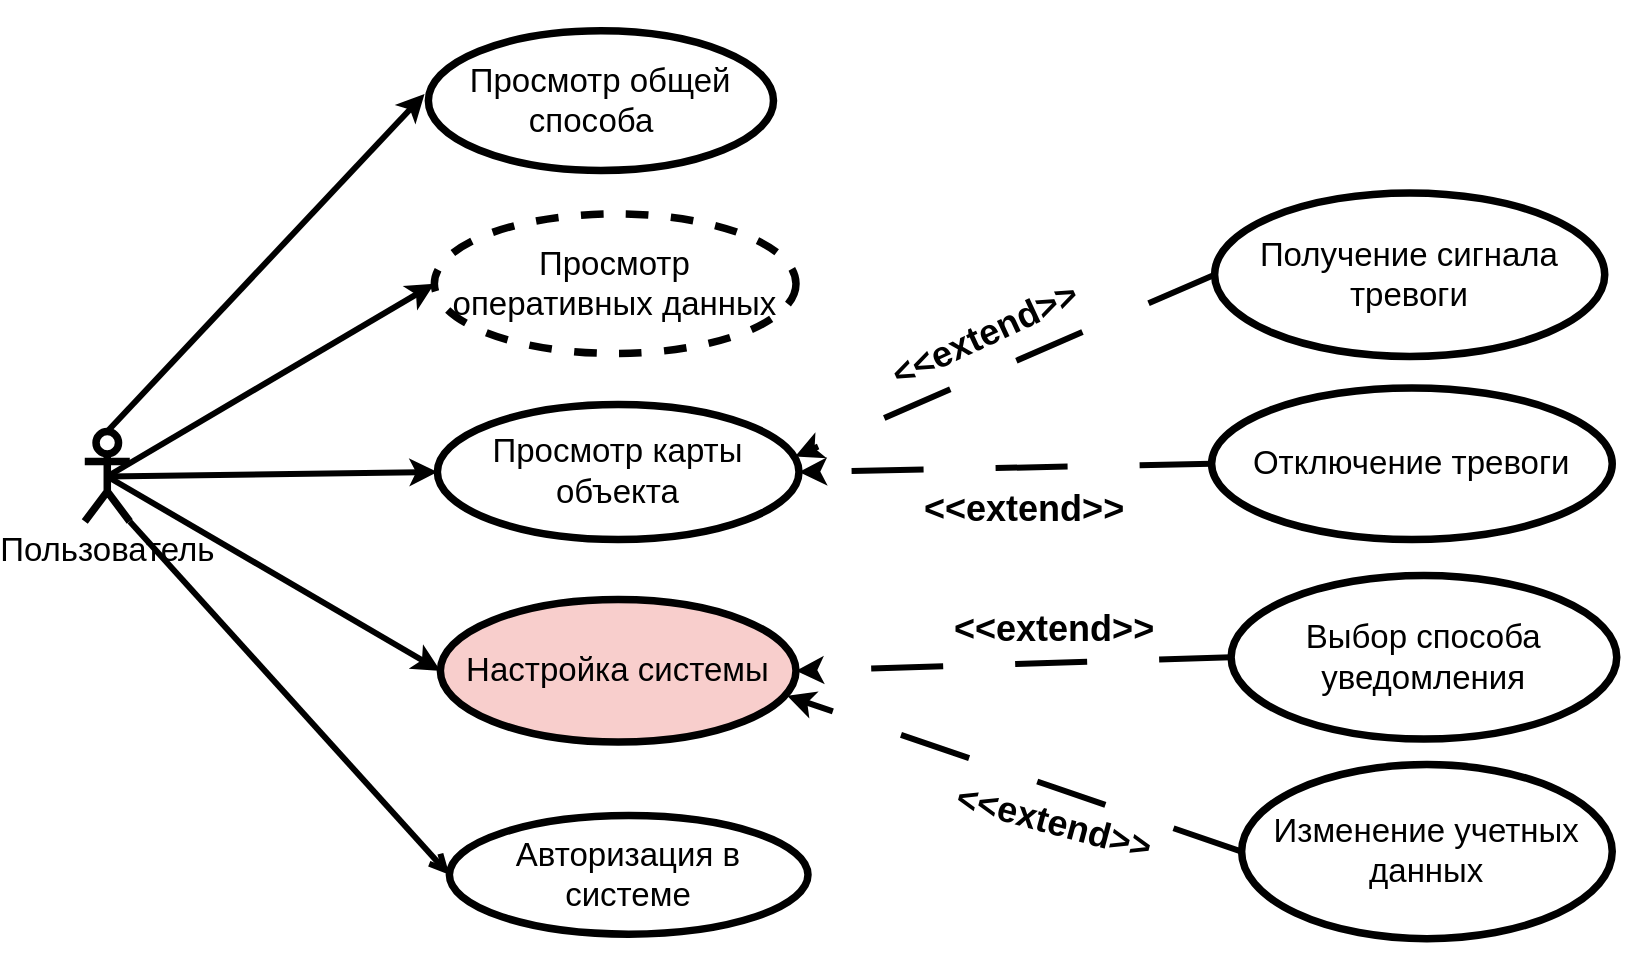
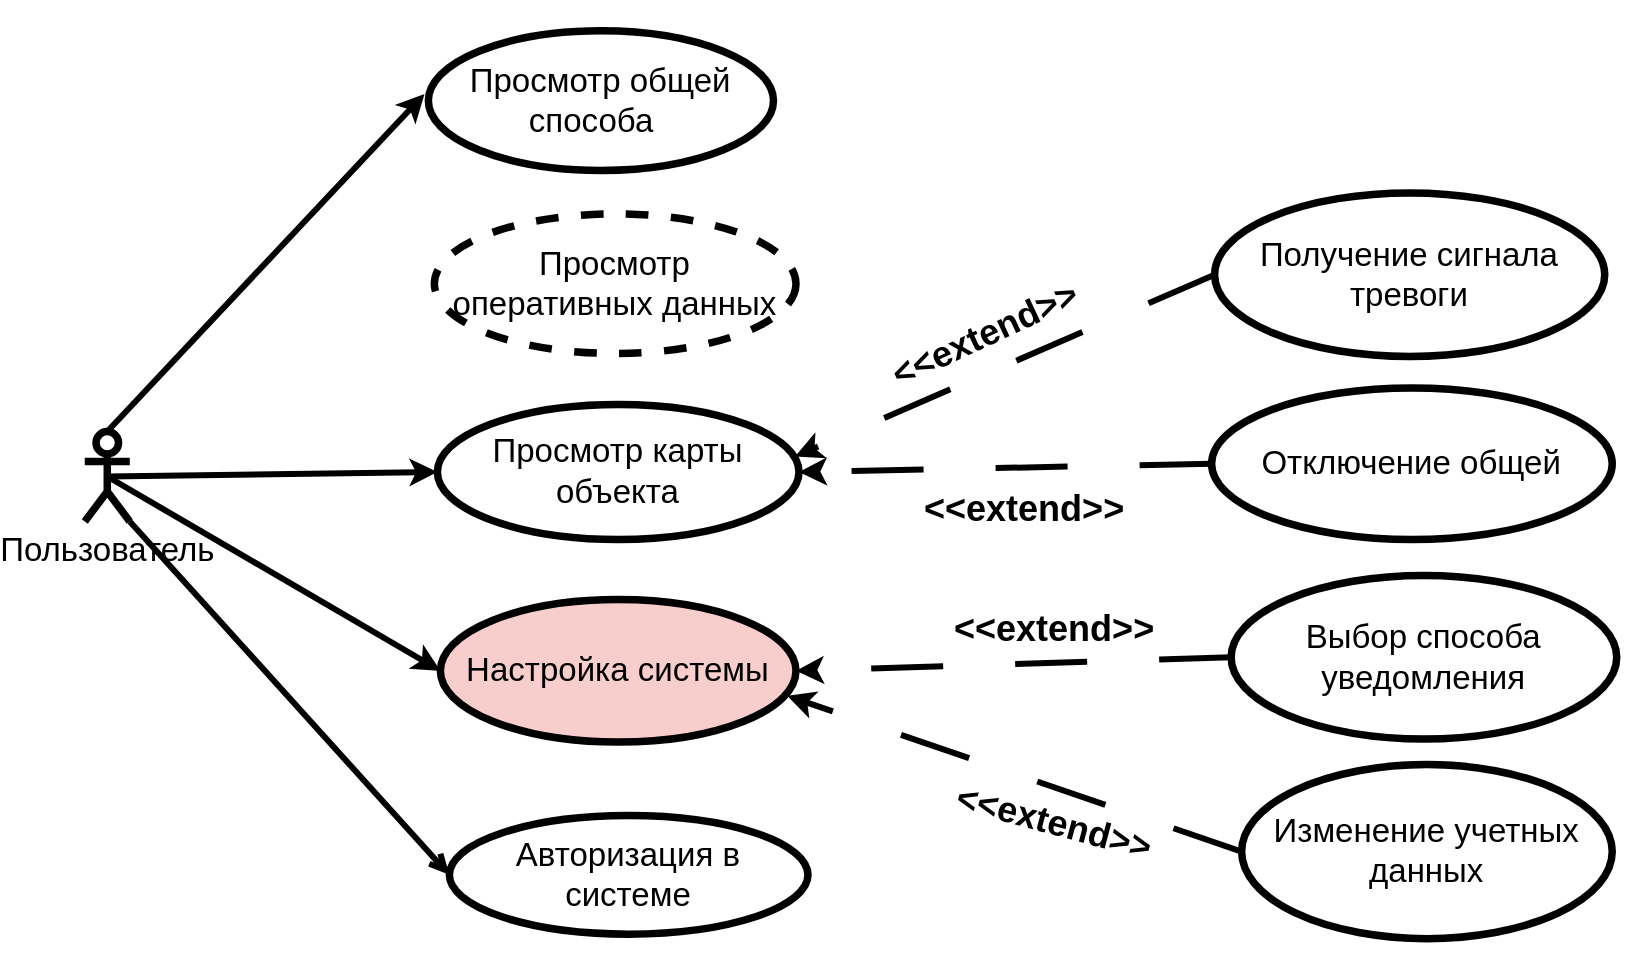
(275, 378) -> none
(1412, 464) -> (1412, 464)
